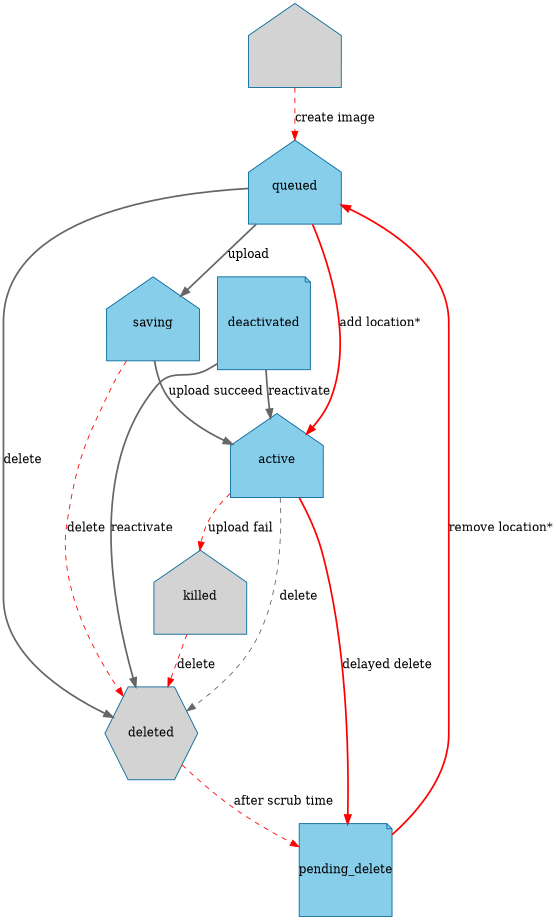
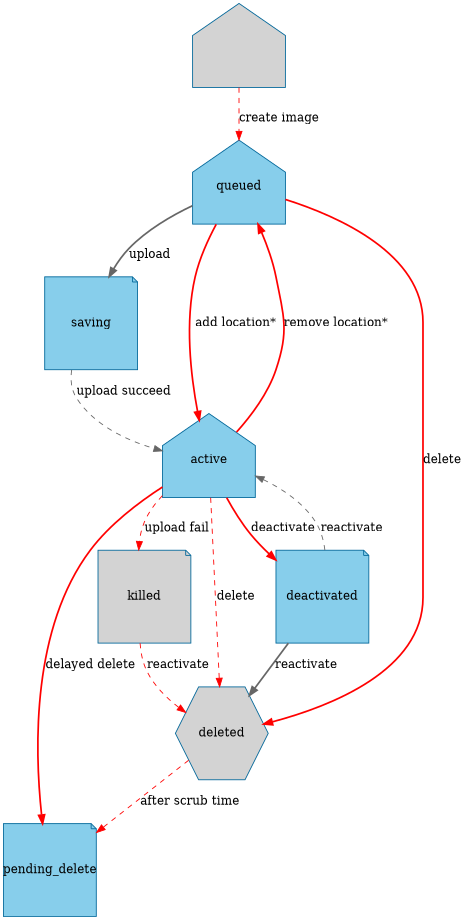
(153, 323) -> (91, 323)
(3, 388) -> (423, 466)
(267, 390) -> (304, 507)
(179, 410) -> (99, 422)
(449, 508) -> (283, 337)
(67, 525) -> none
none -> (246, 528)
(200, 597) -> (144, 597)
(267, 615) -> (215, 588)
(196, 665) -> (178, 665)
